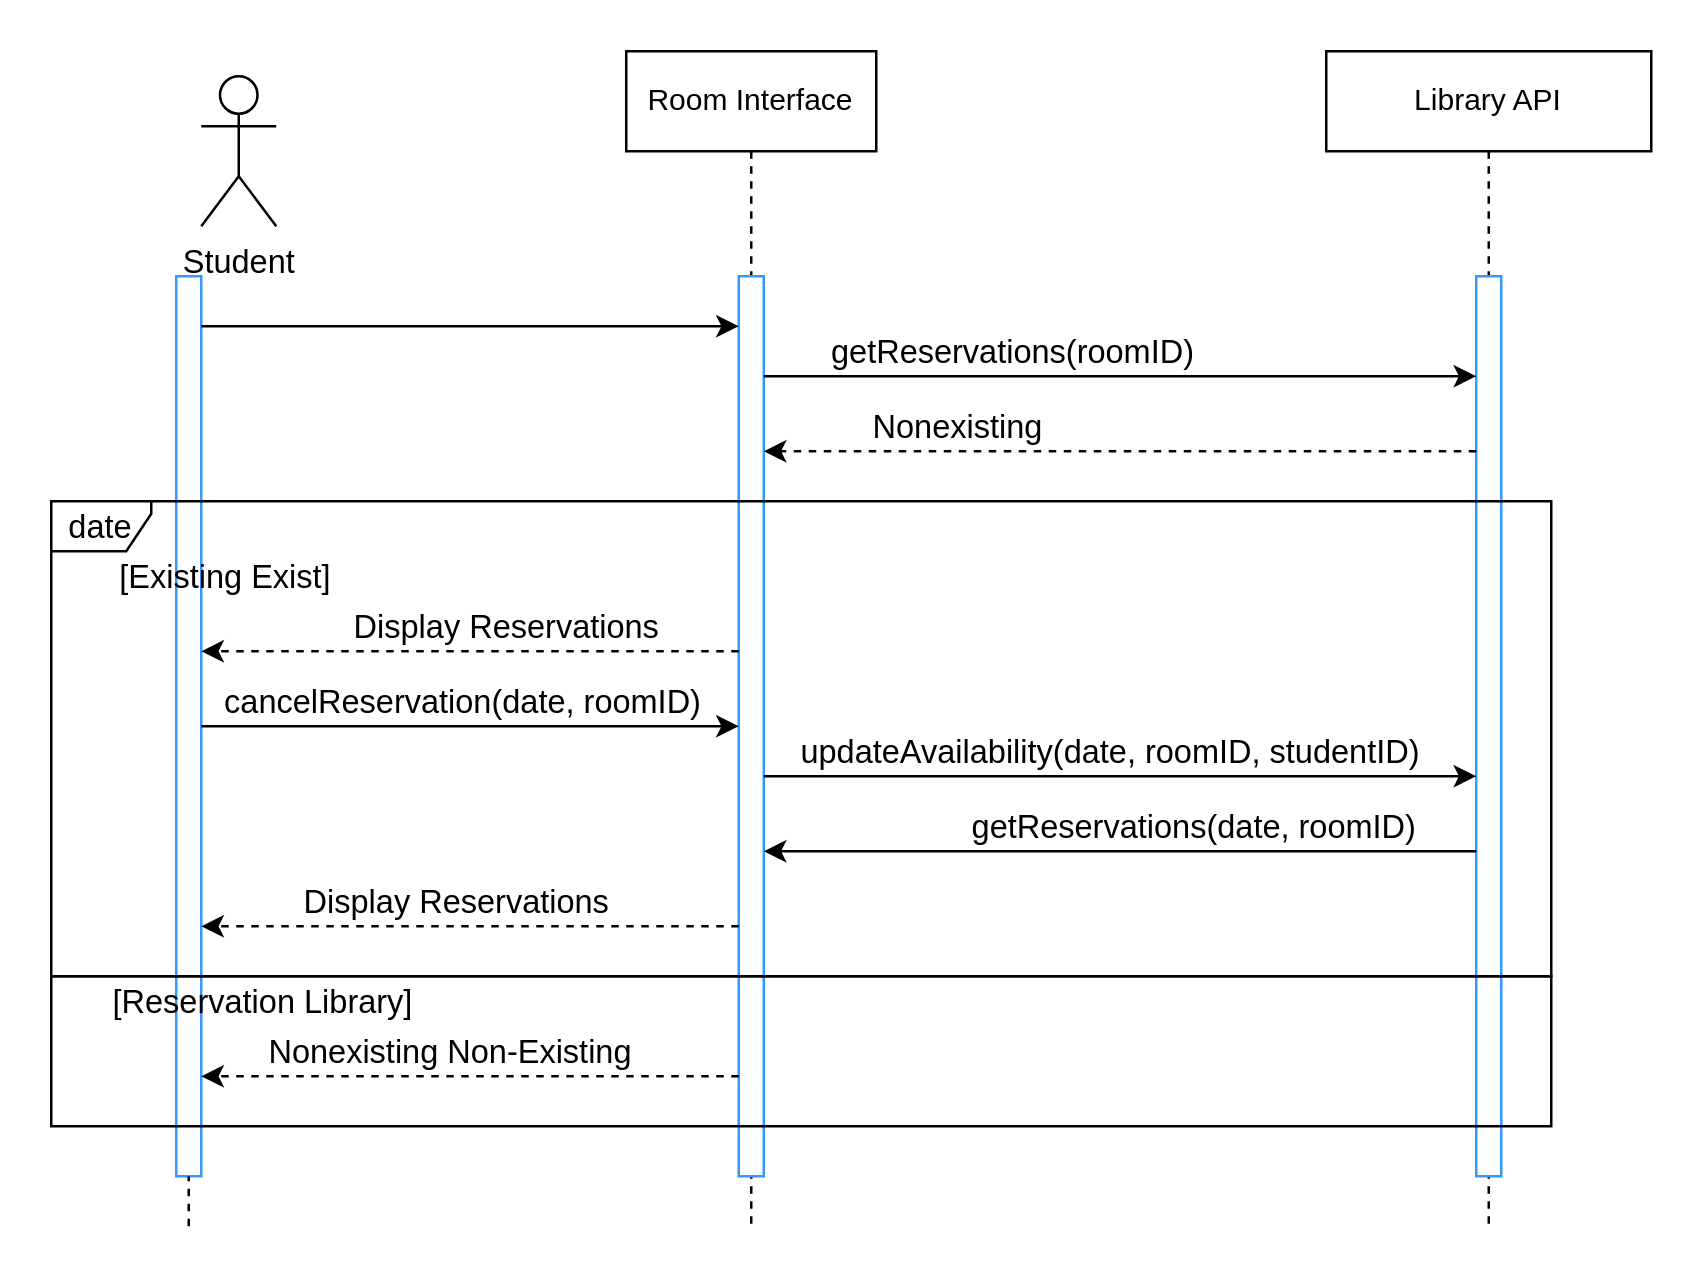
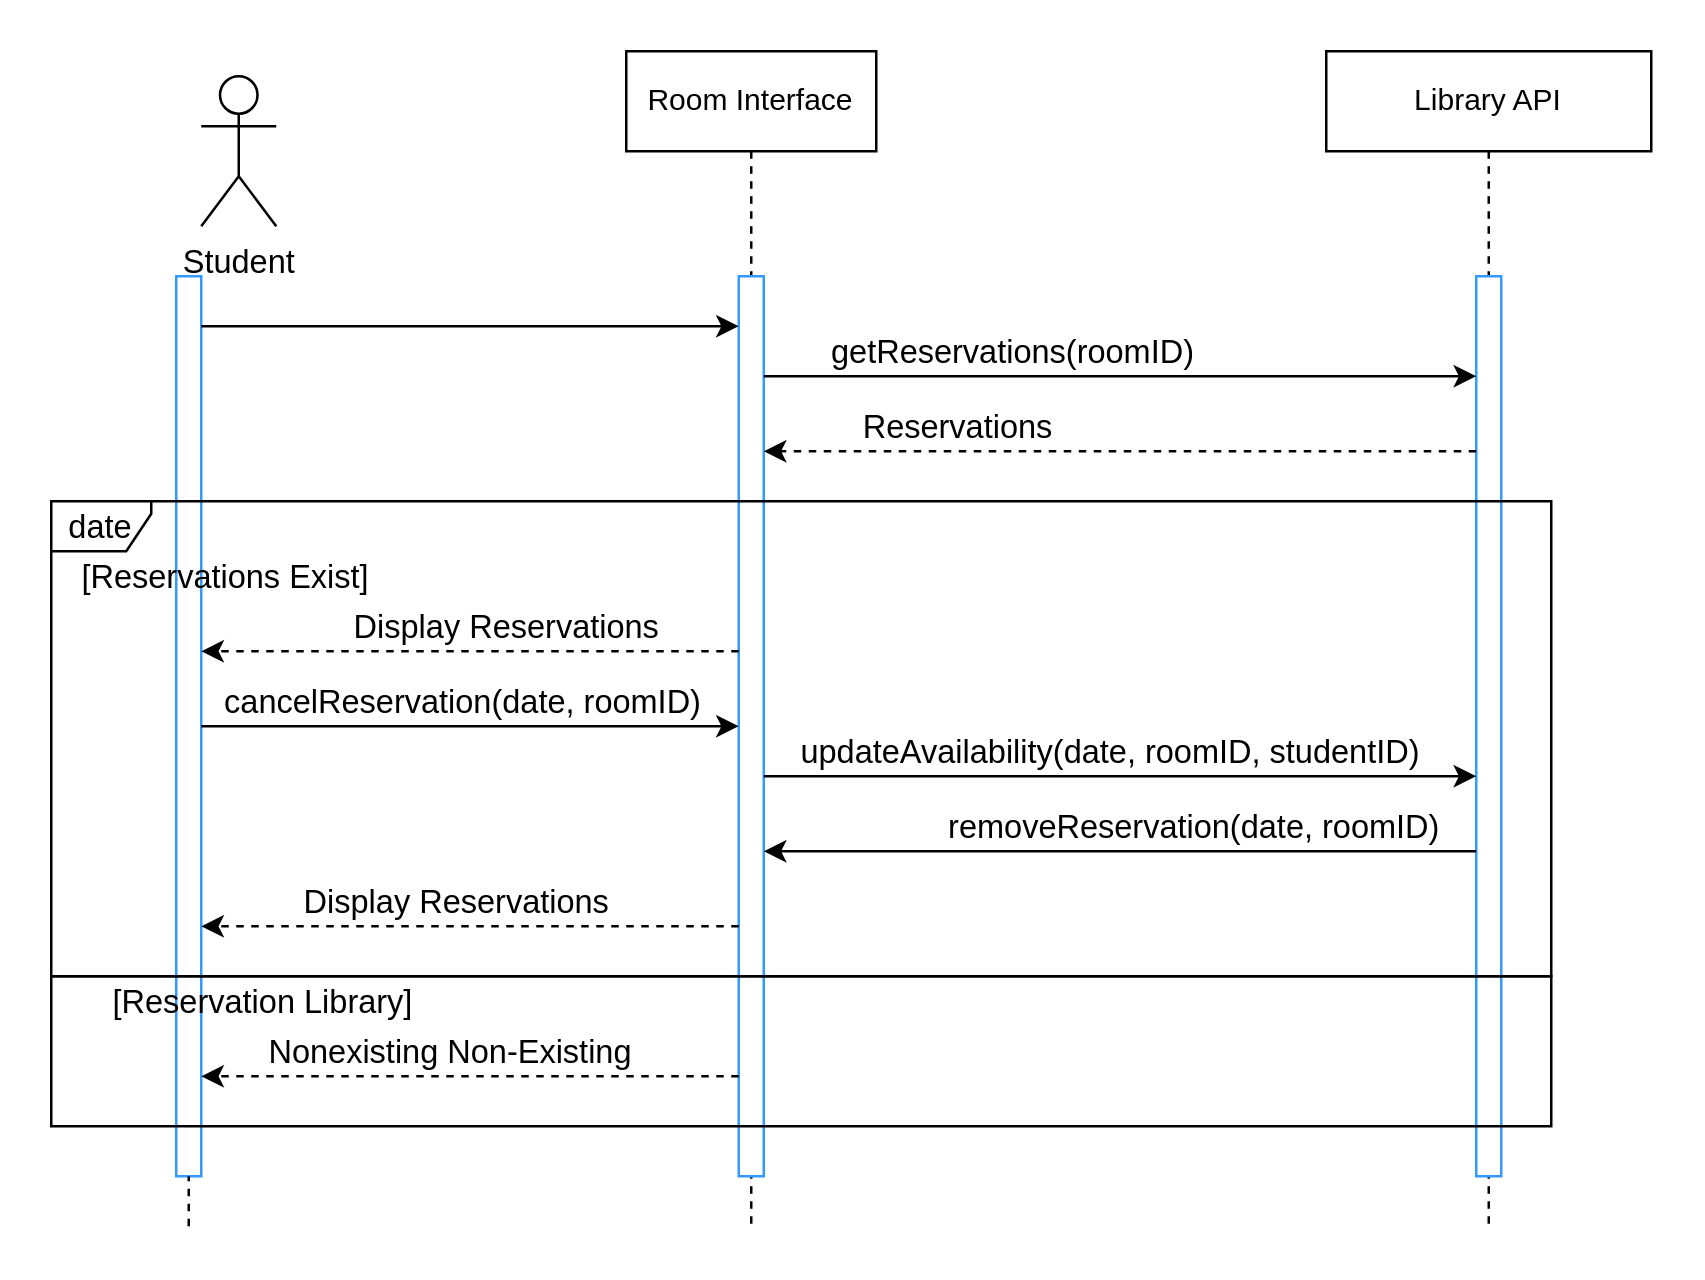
(959, 426) -> (959, 426)
(226, 576) -> (226, 576)
(1195, 826) -> (1195, 826)
